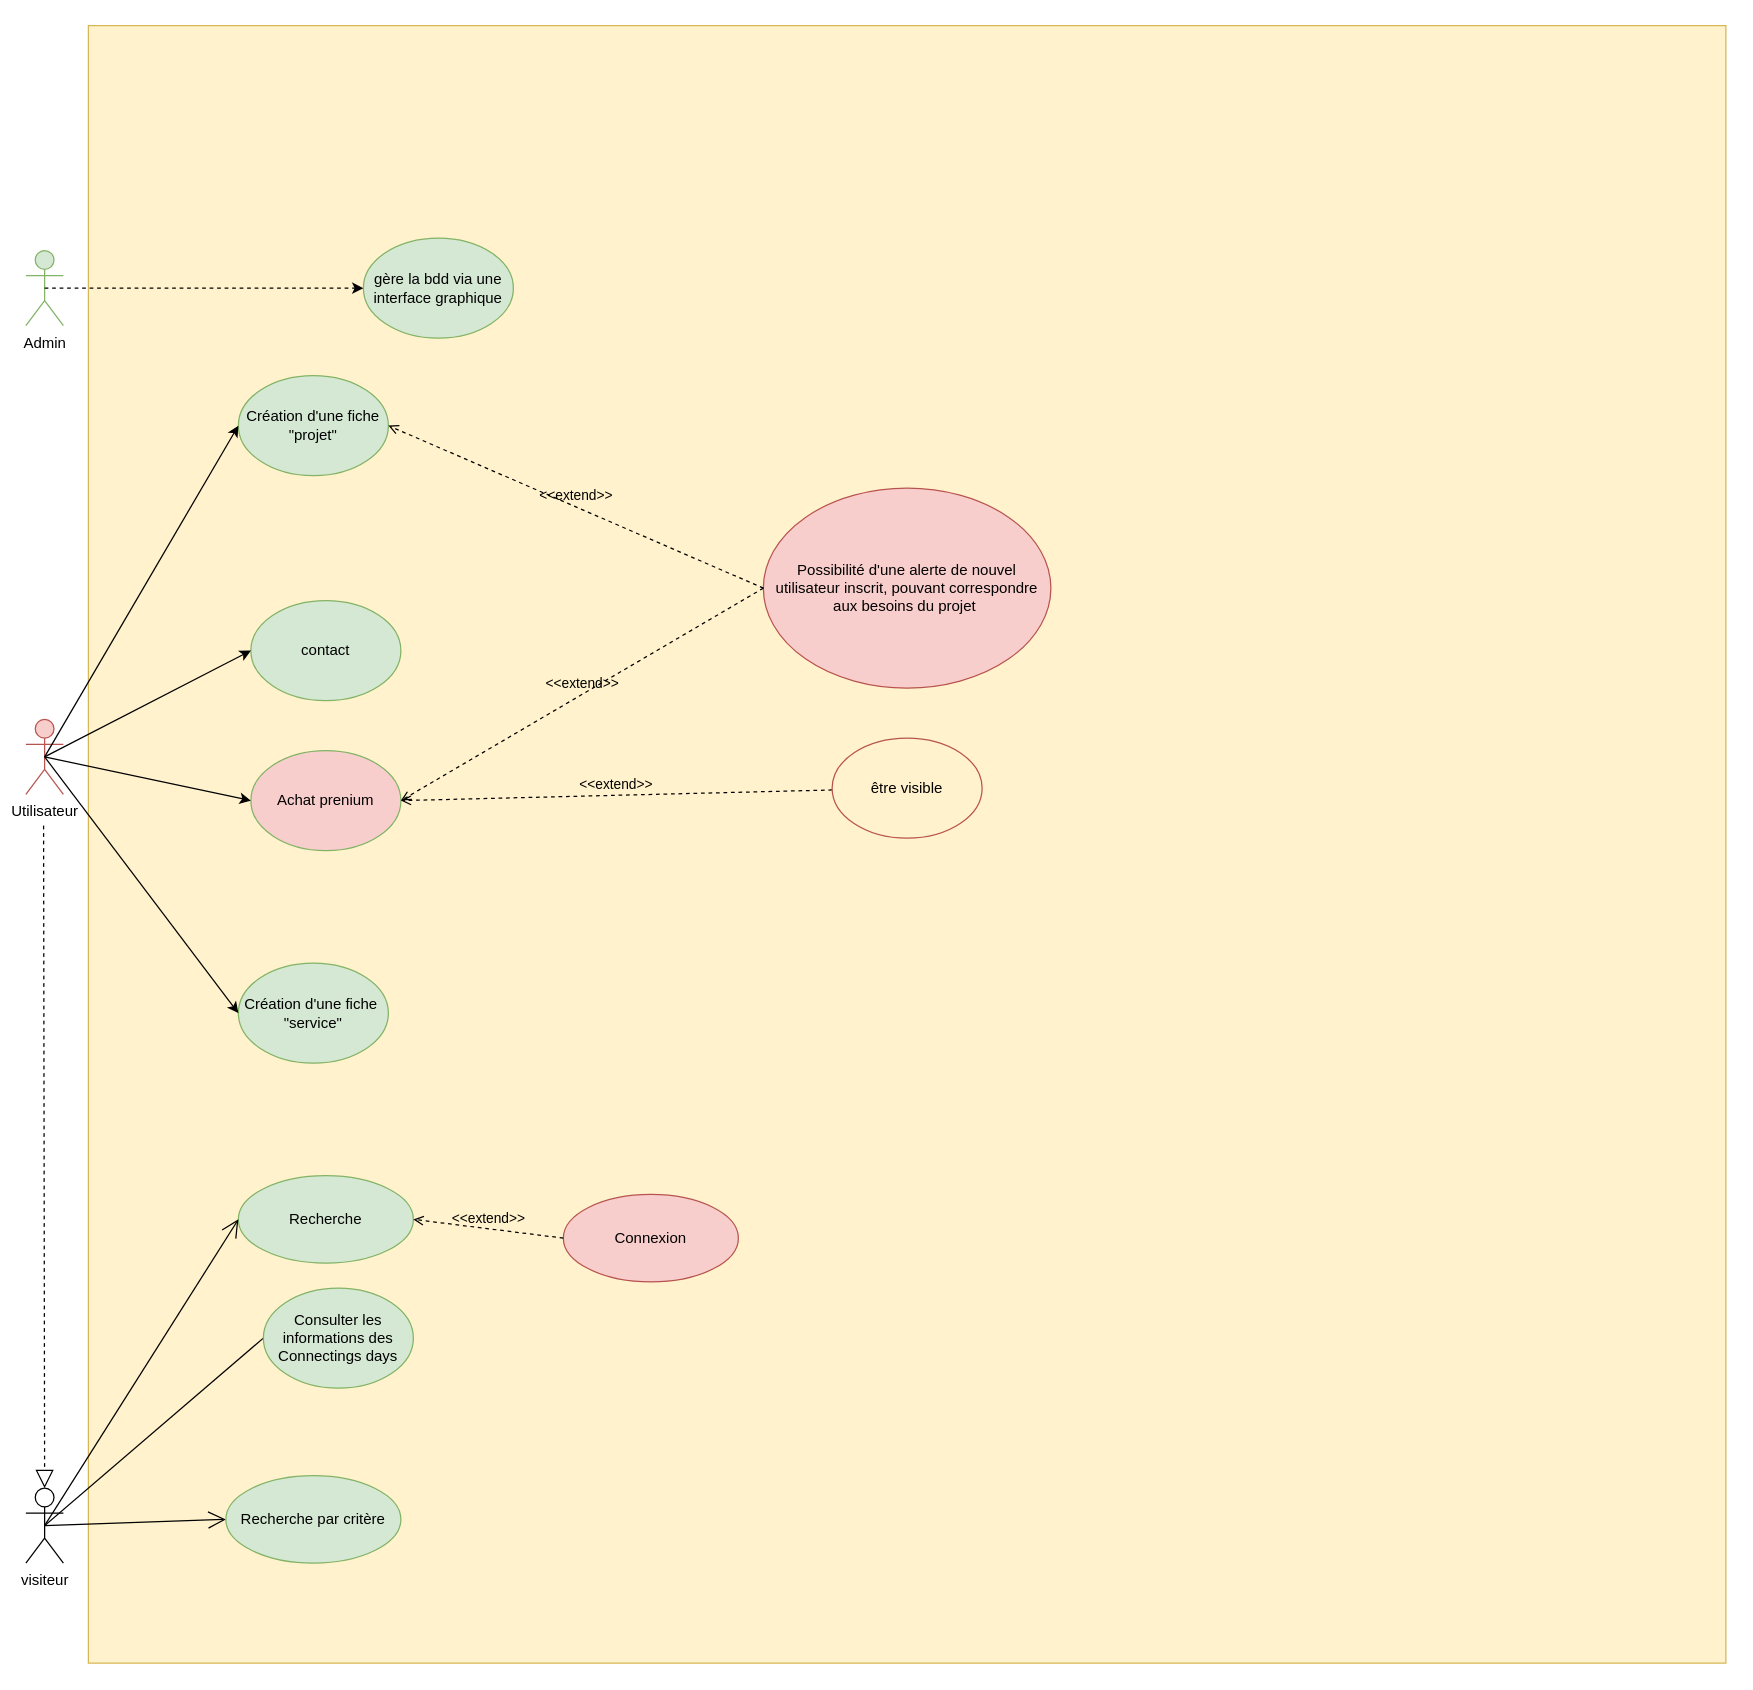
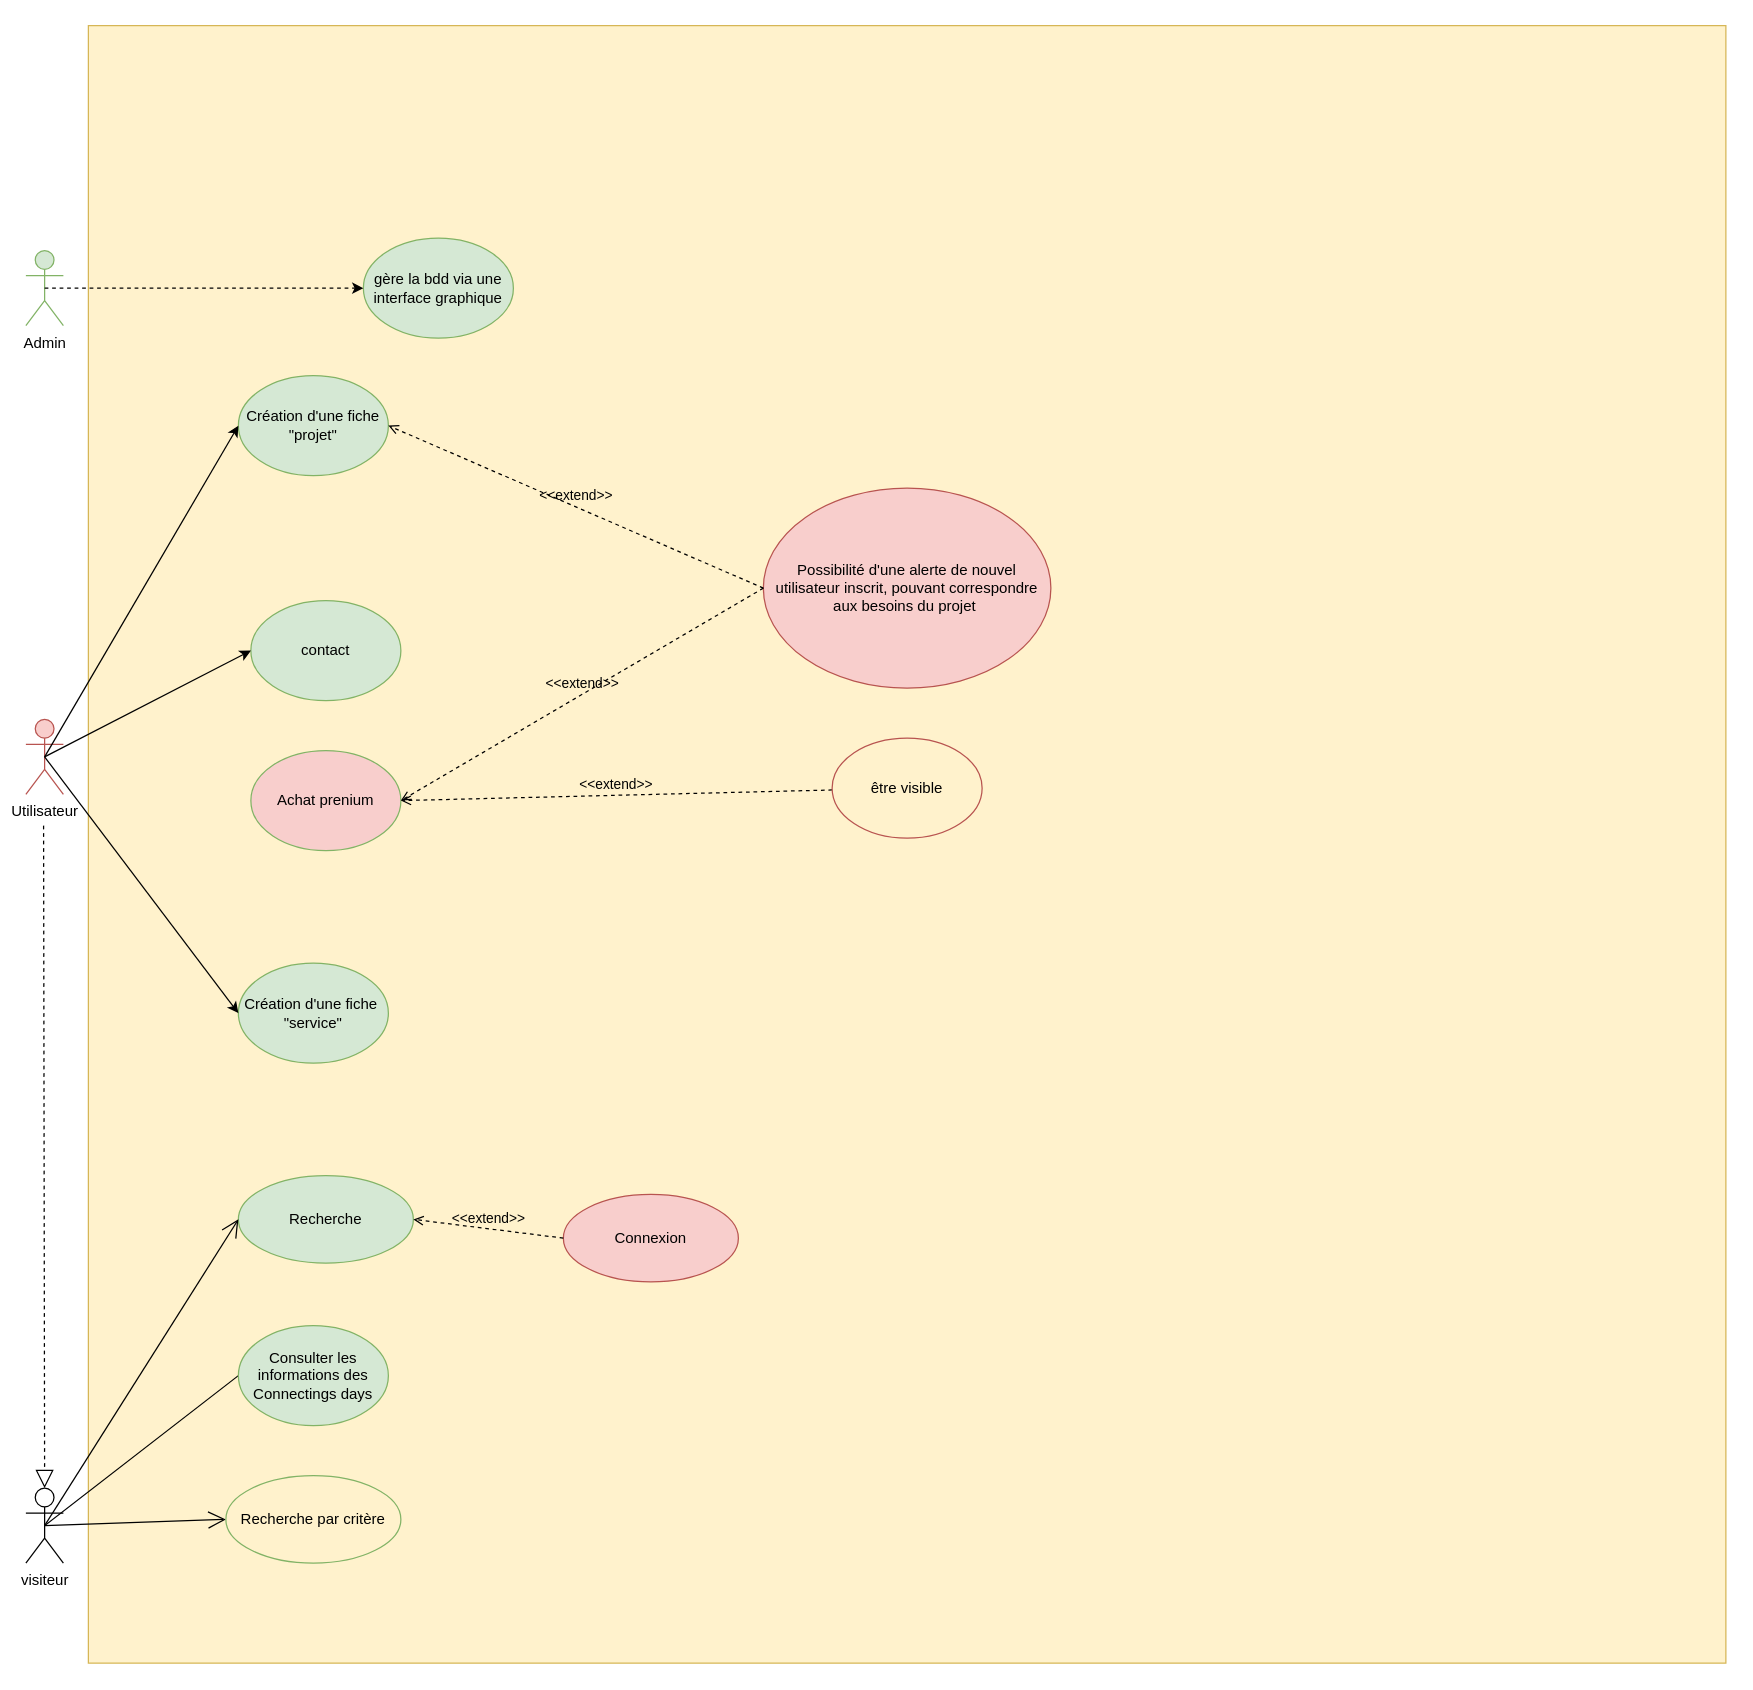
(146, 778) -> none
(338, 1338) -> (313, 1376)
(313, 1519) -> (313, 1519)
